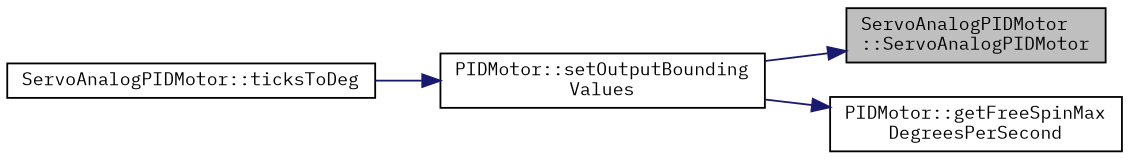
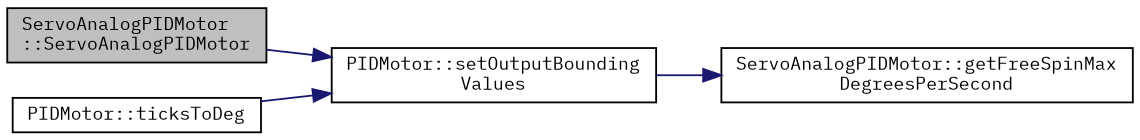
(796, 57) -> (290, 52)
(191, 81) -> (137, 115)
(976, 124) -> (927, 75)
